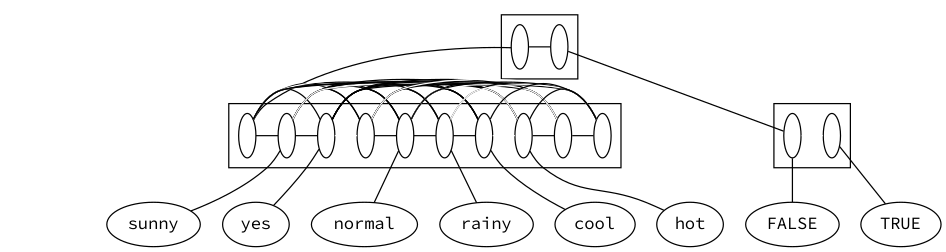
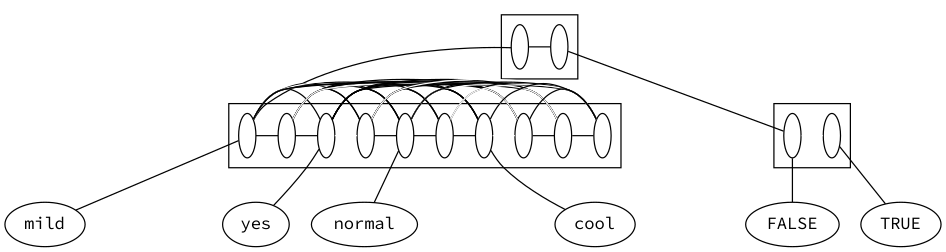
none -> (45, 224)
(154, 224) -> none
(487, 224) -> none
(690, 224) -> none
